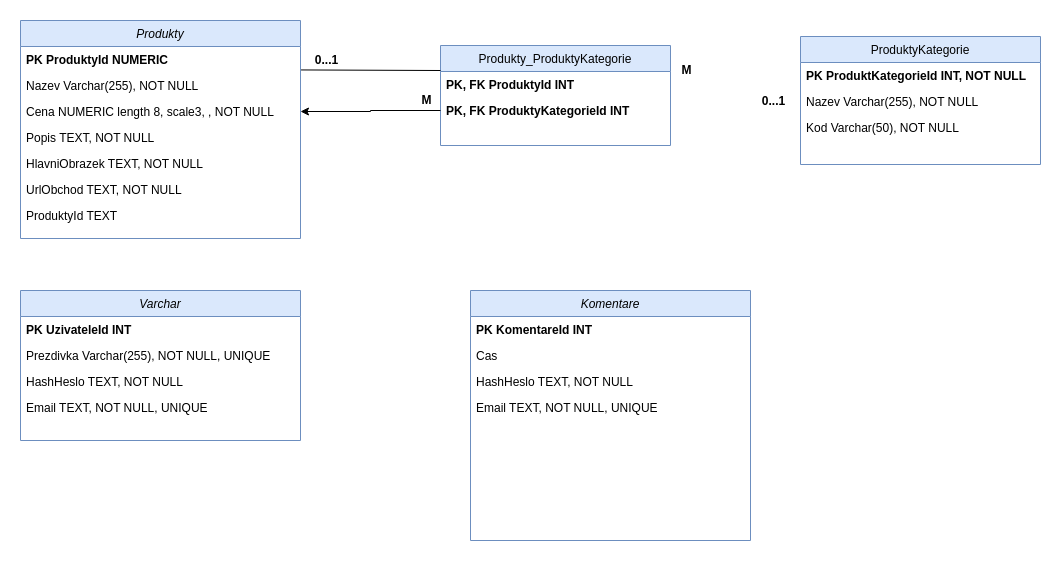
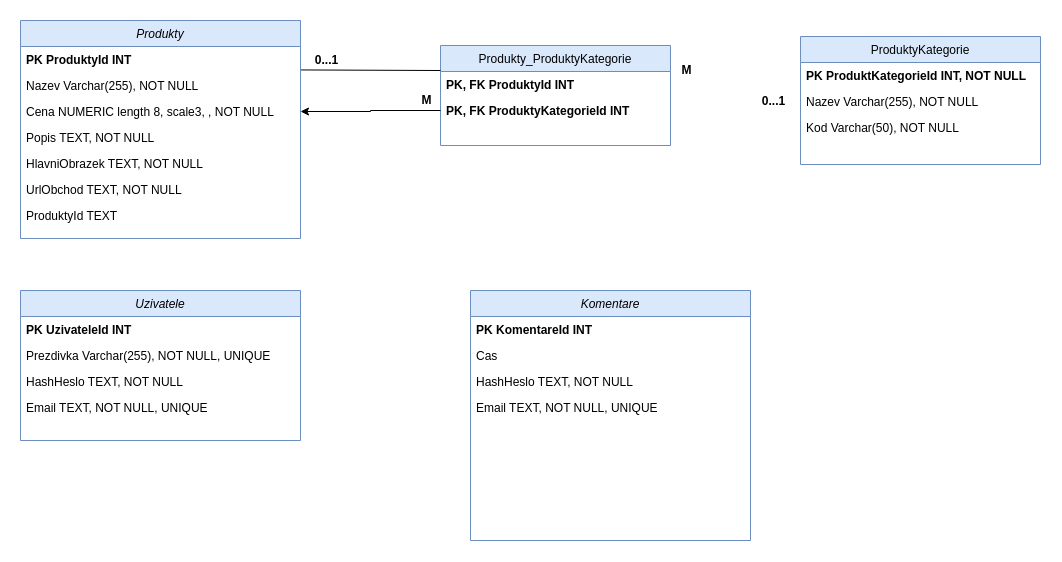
(93, 60) -> (80, 60)
(160, 304) -> (160, 304)
